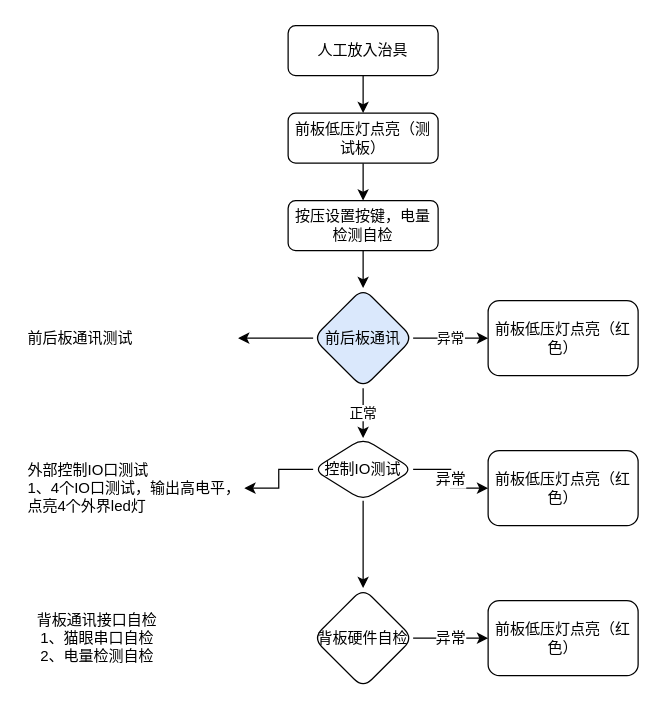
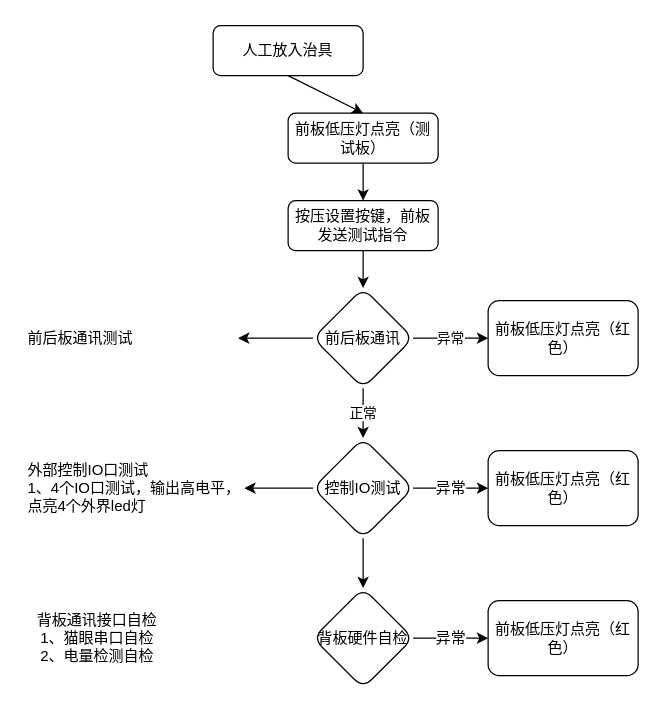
(363, 51) -> (288, 51)
(363, 226) -> (363, 226)
(363, 338) -> (363, 338)
(363, 469) -> (363, 488)
